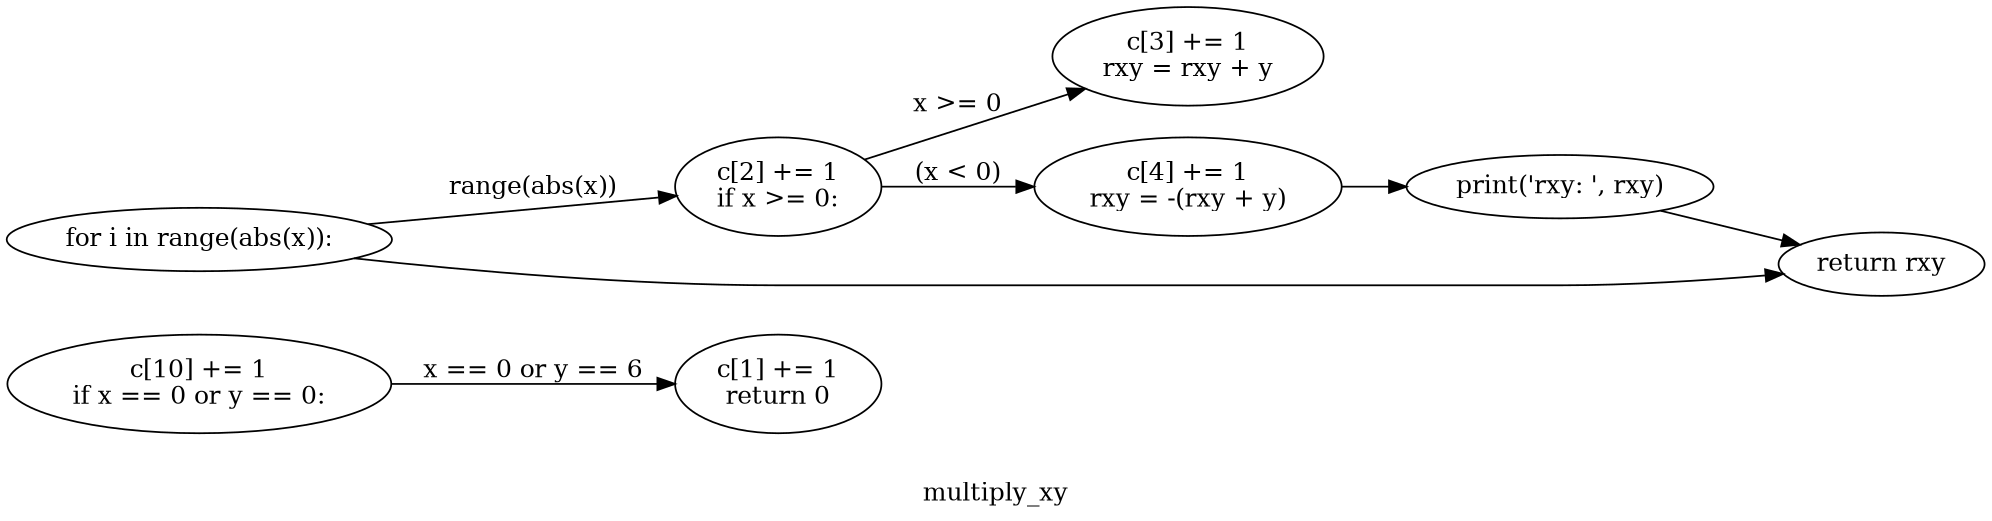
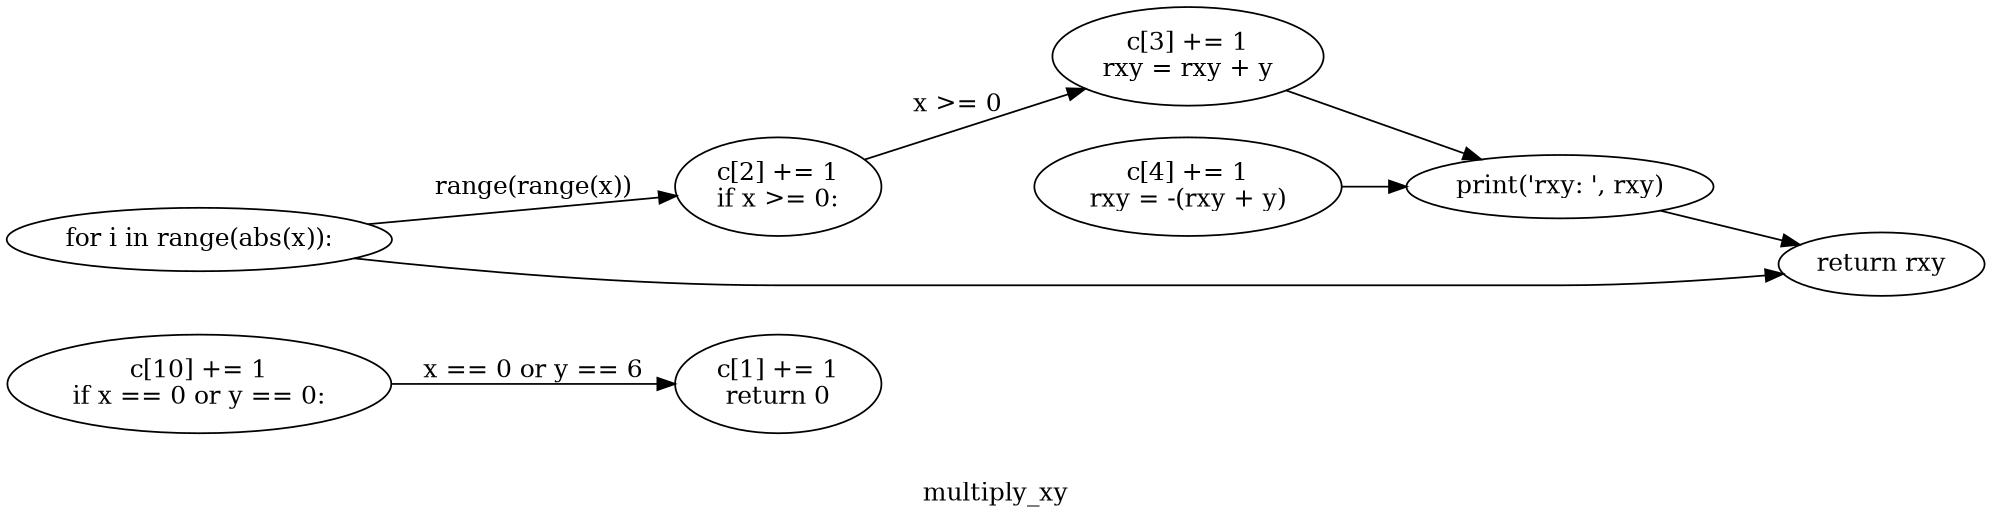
none -> (1375, 122)
(949, 187) -> none
(533, 188) -> (533, 188)
